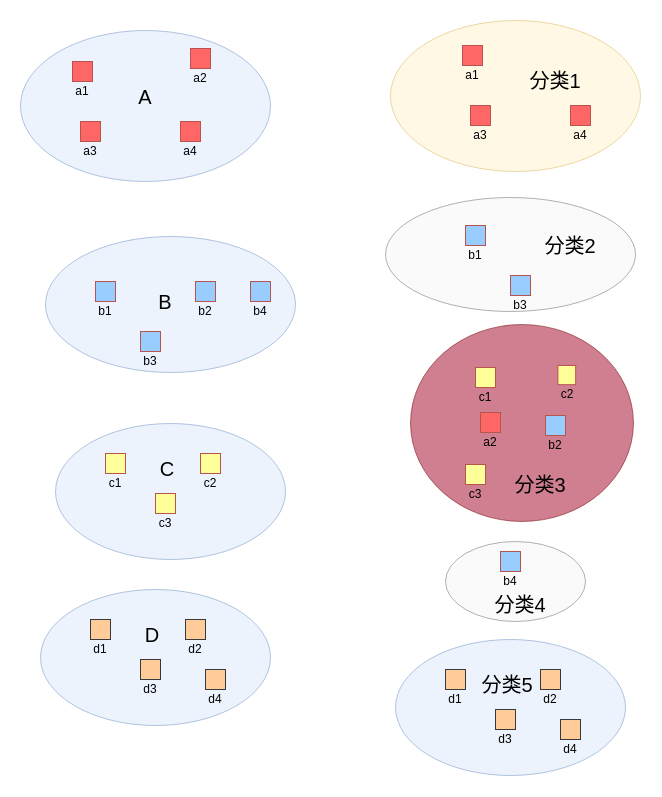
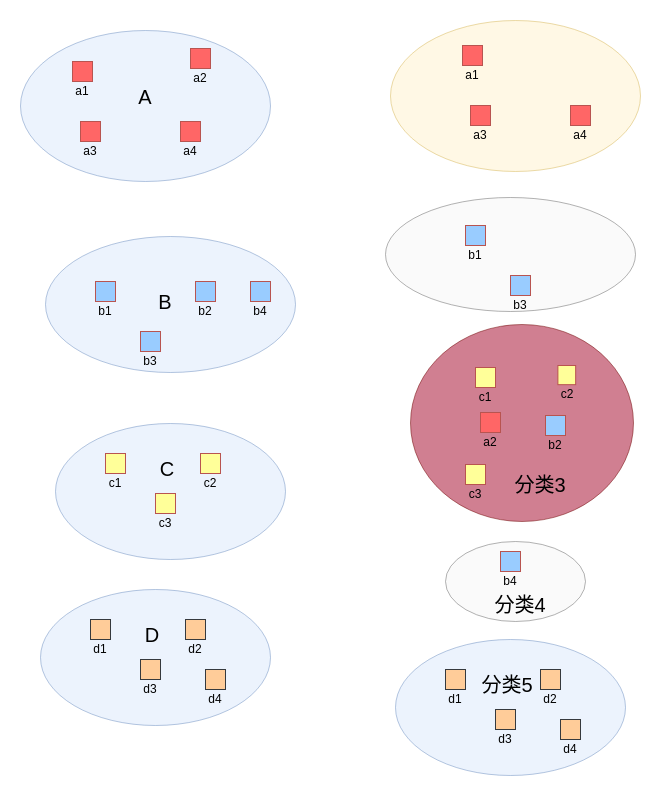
(556, 81) -> none
(571, 246) -> none
